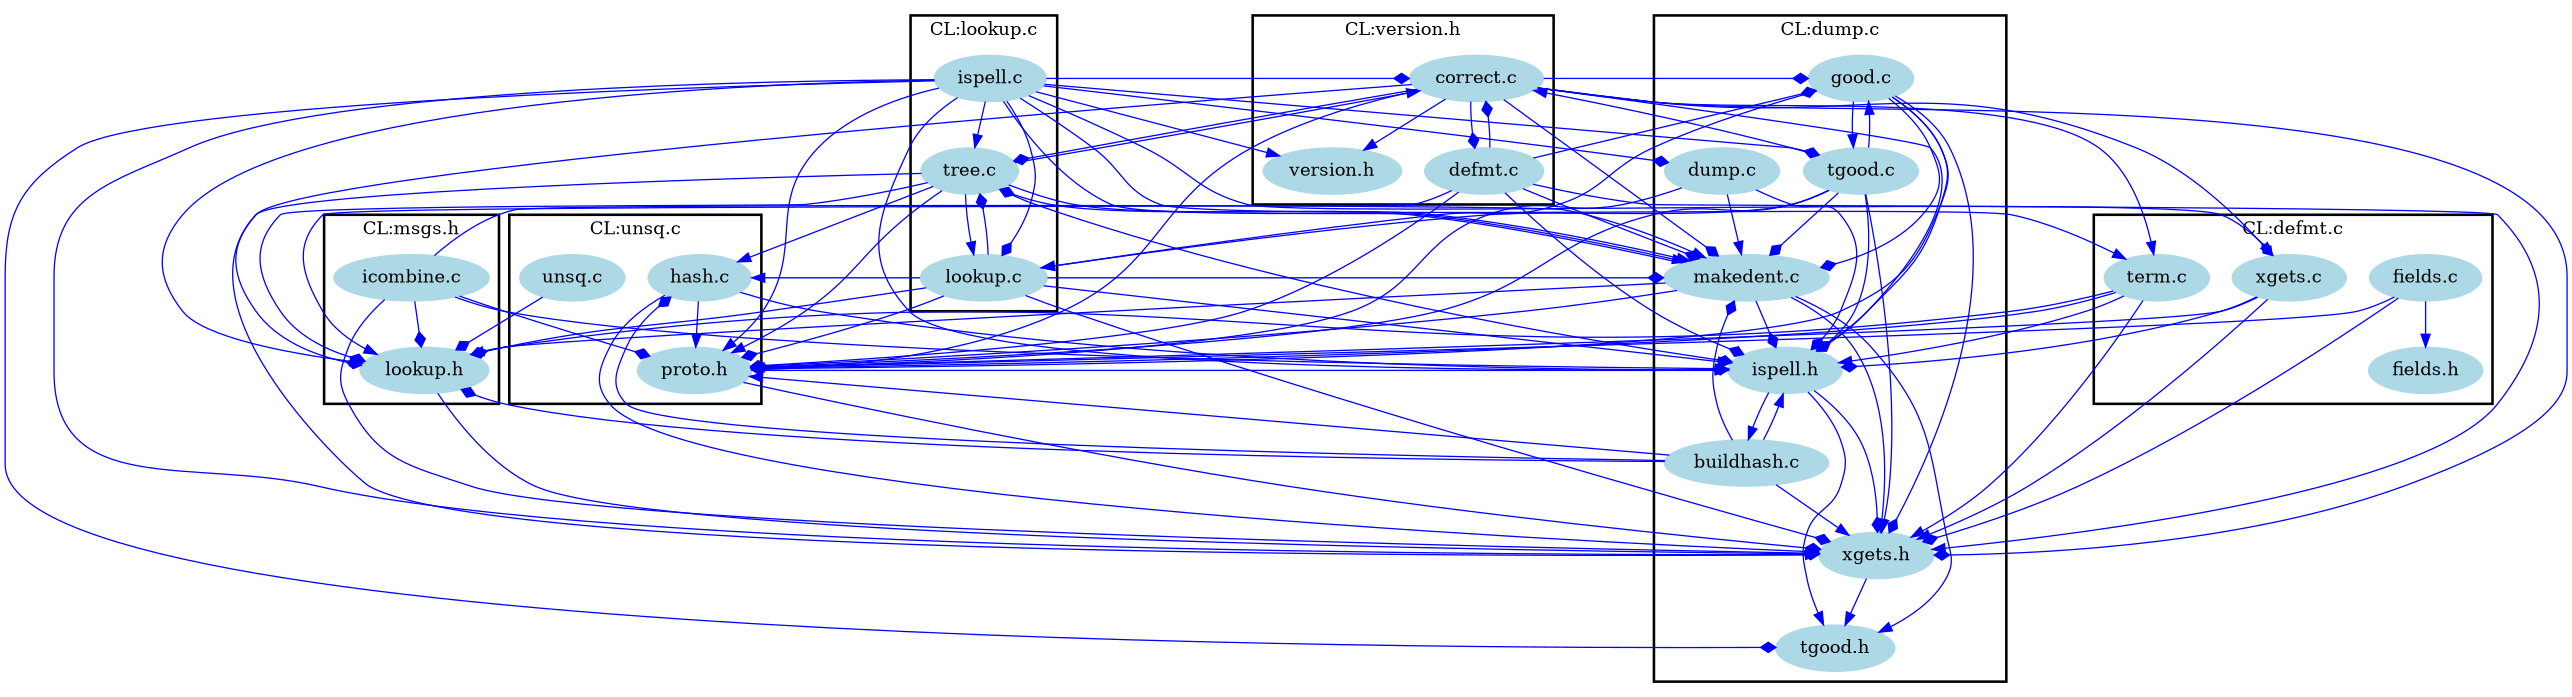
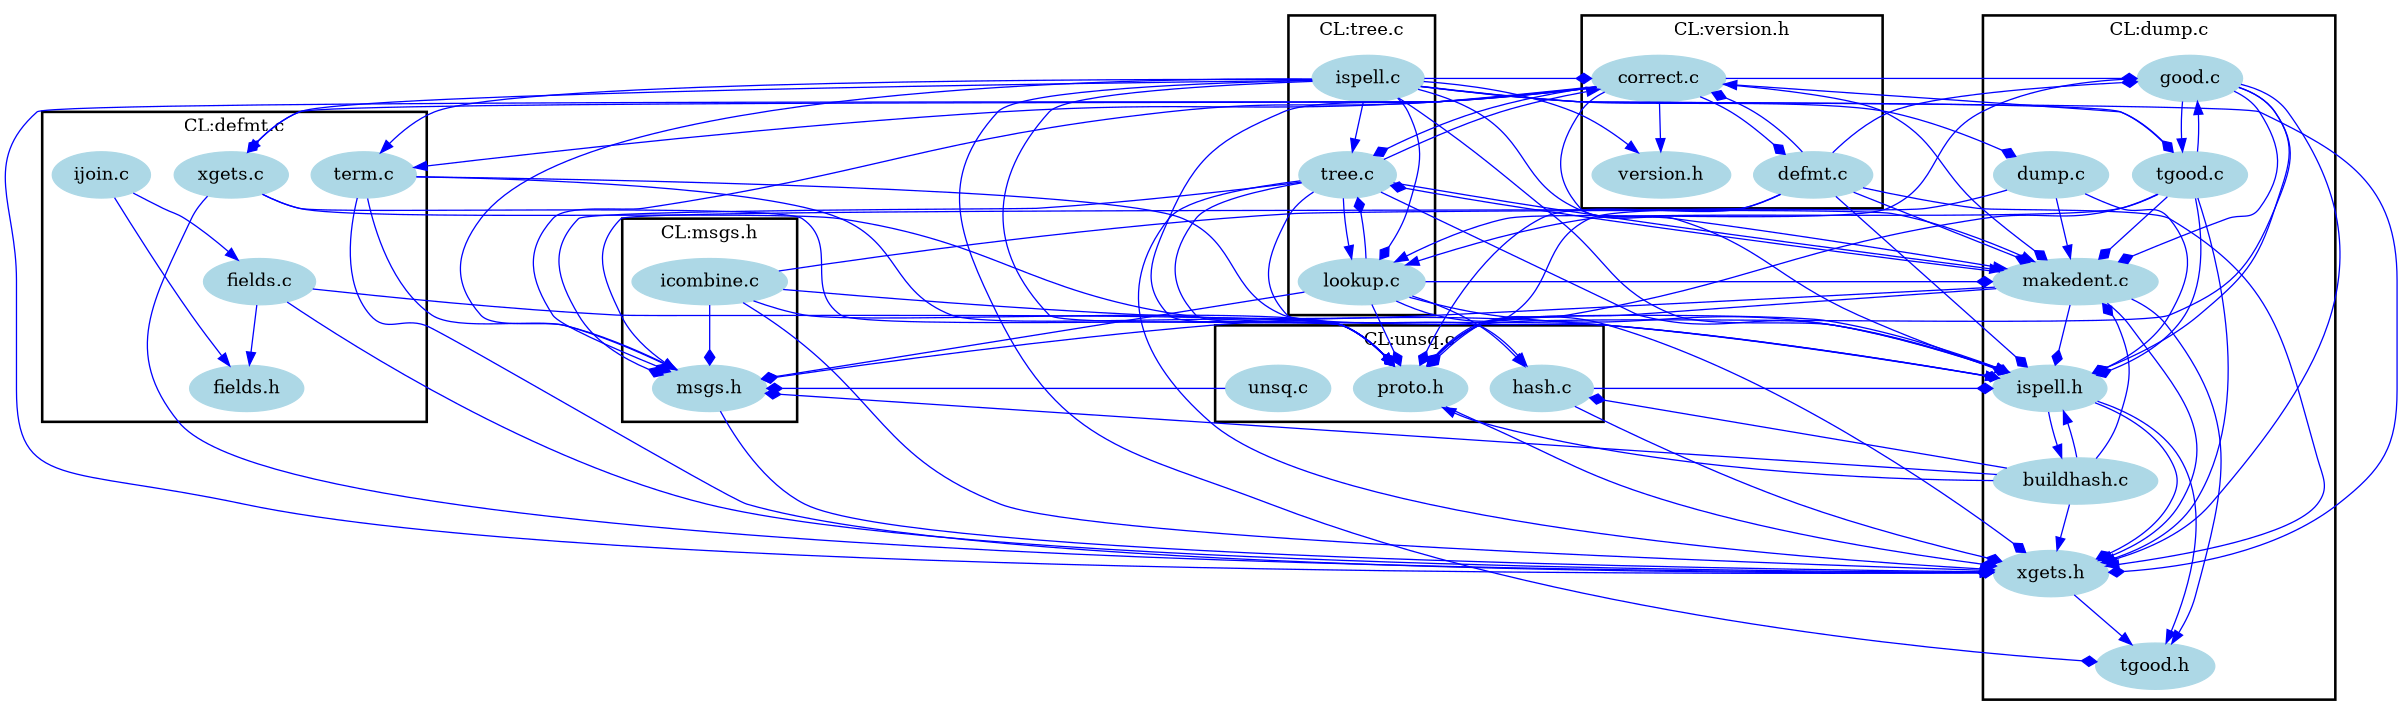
(984, 30) -> (1362, 30)
none -> (101, 175)
(698, 312) -> none
(424, 370) -> (710, 388)
